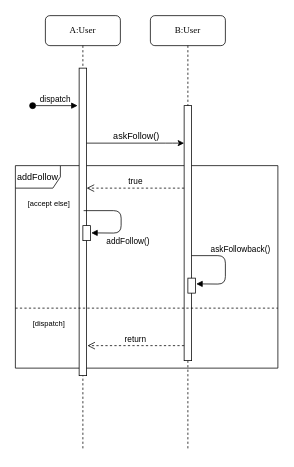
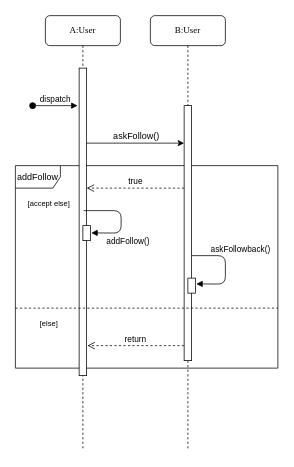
(49, 323) -> (49, 323)
